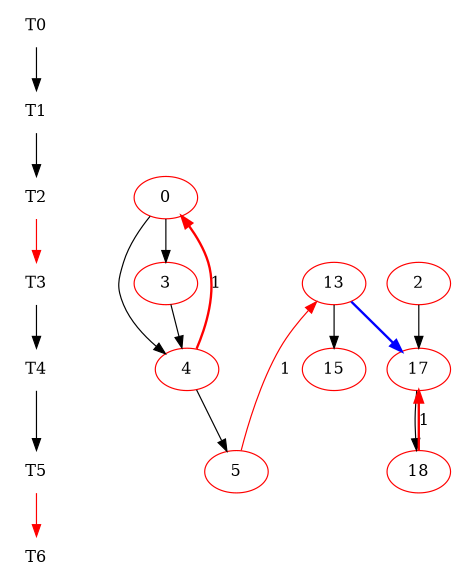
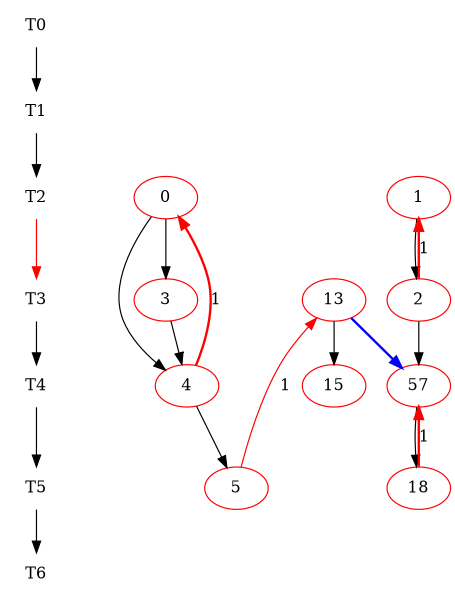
none -> (419, 198)
(419, 369) -> (419, 386)
(36, 509) -> (36, 525)
